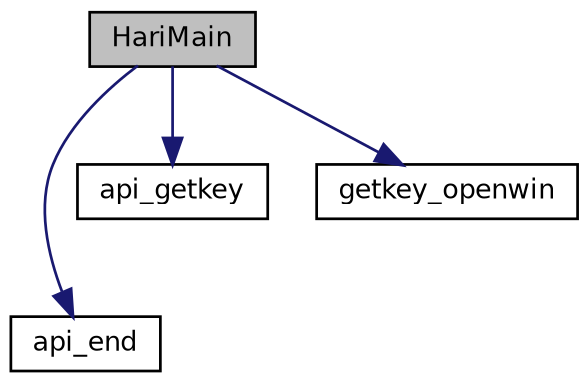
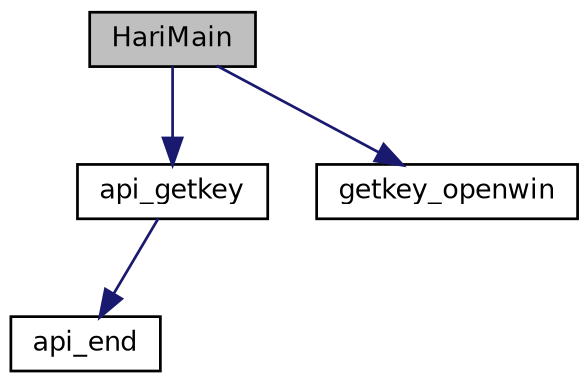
(53, 164) -> (136, 256)
